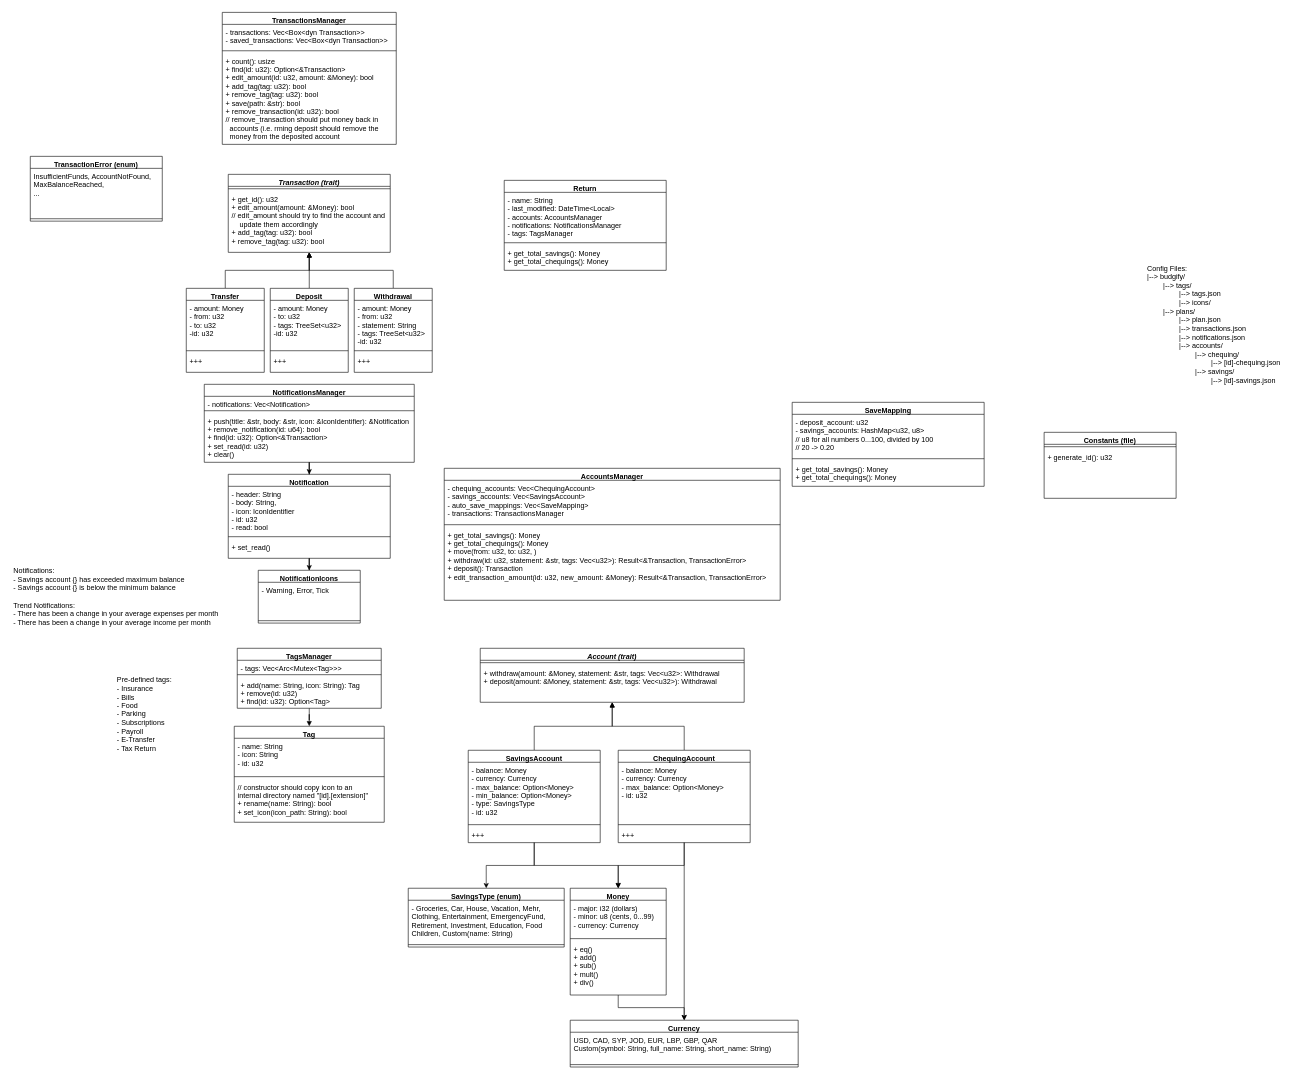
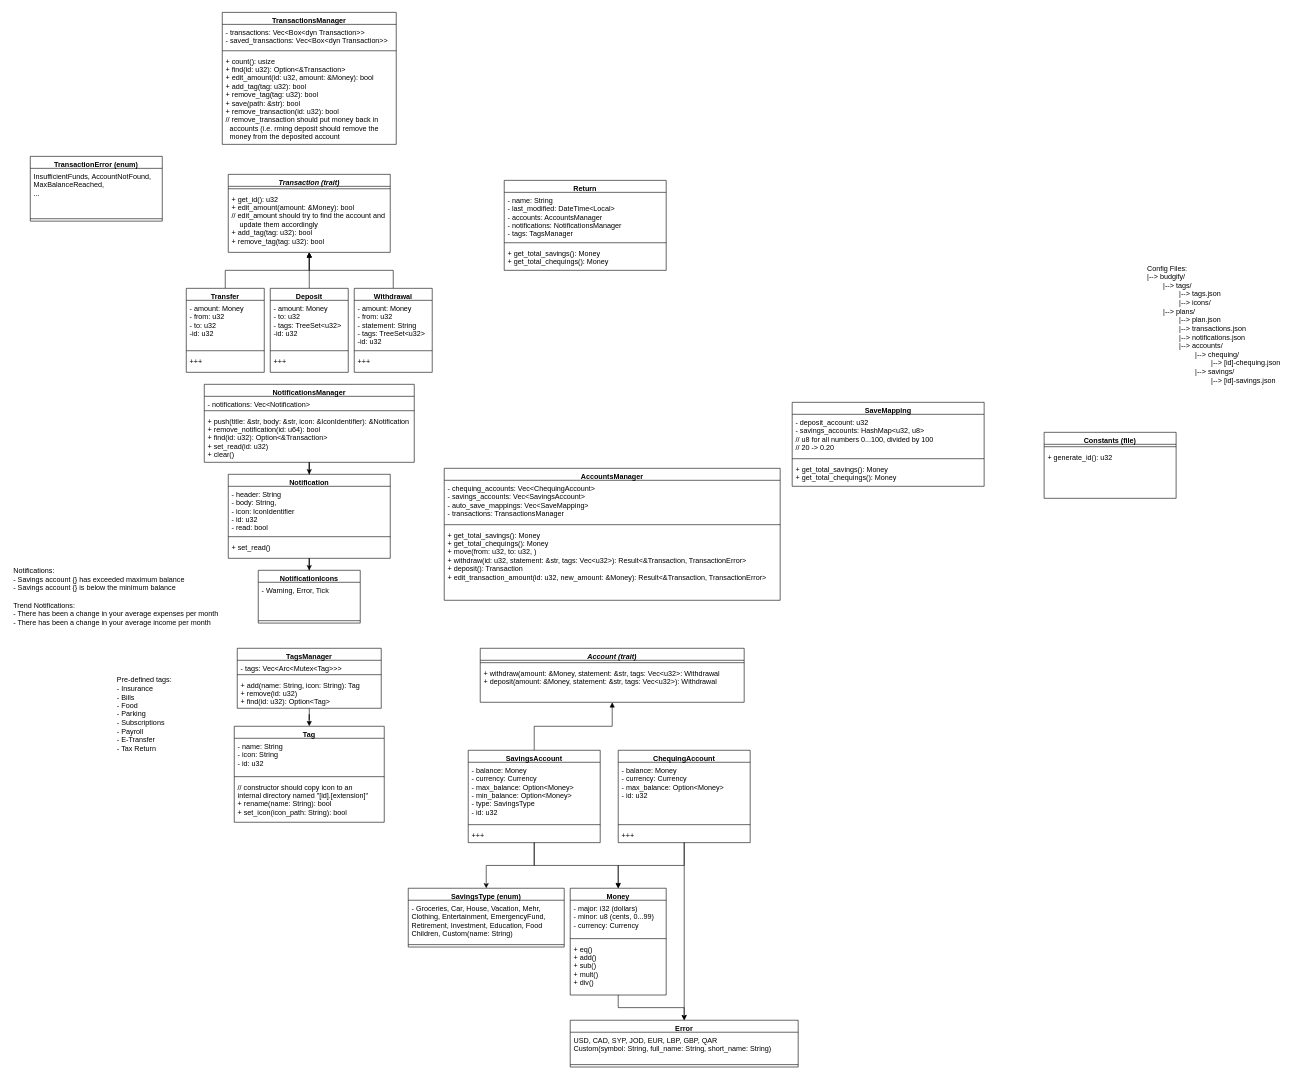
(661, 726) -> none
(684, 1028) -> (684, 1028)
